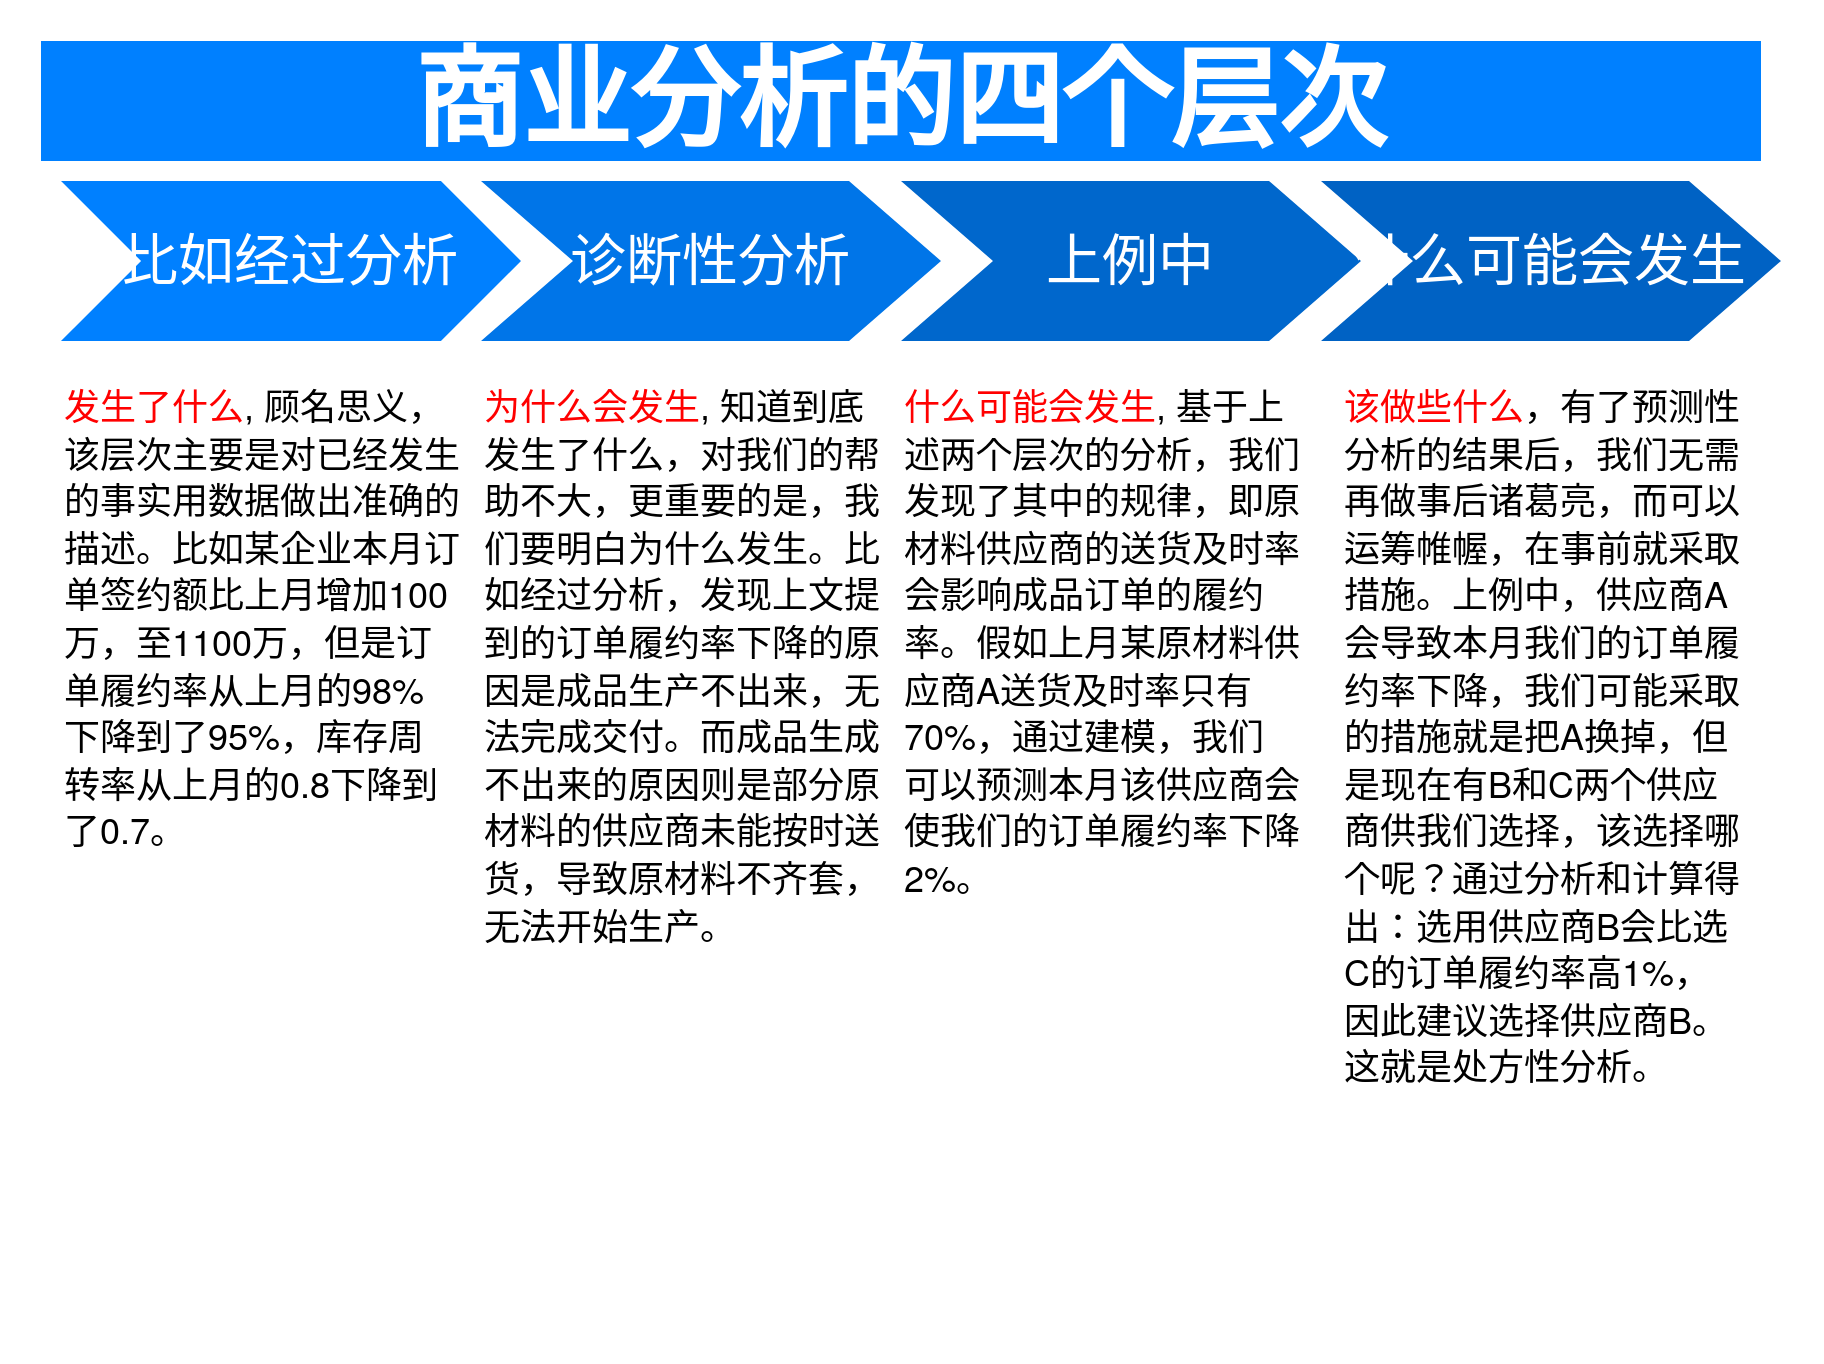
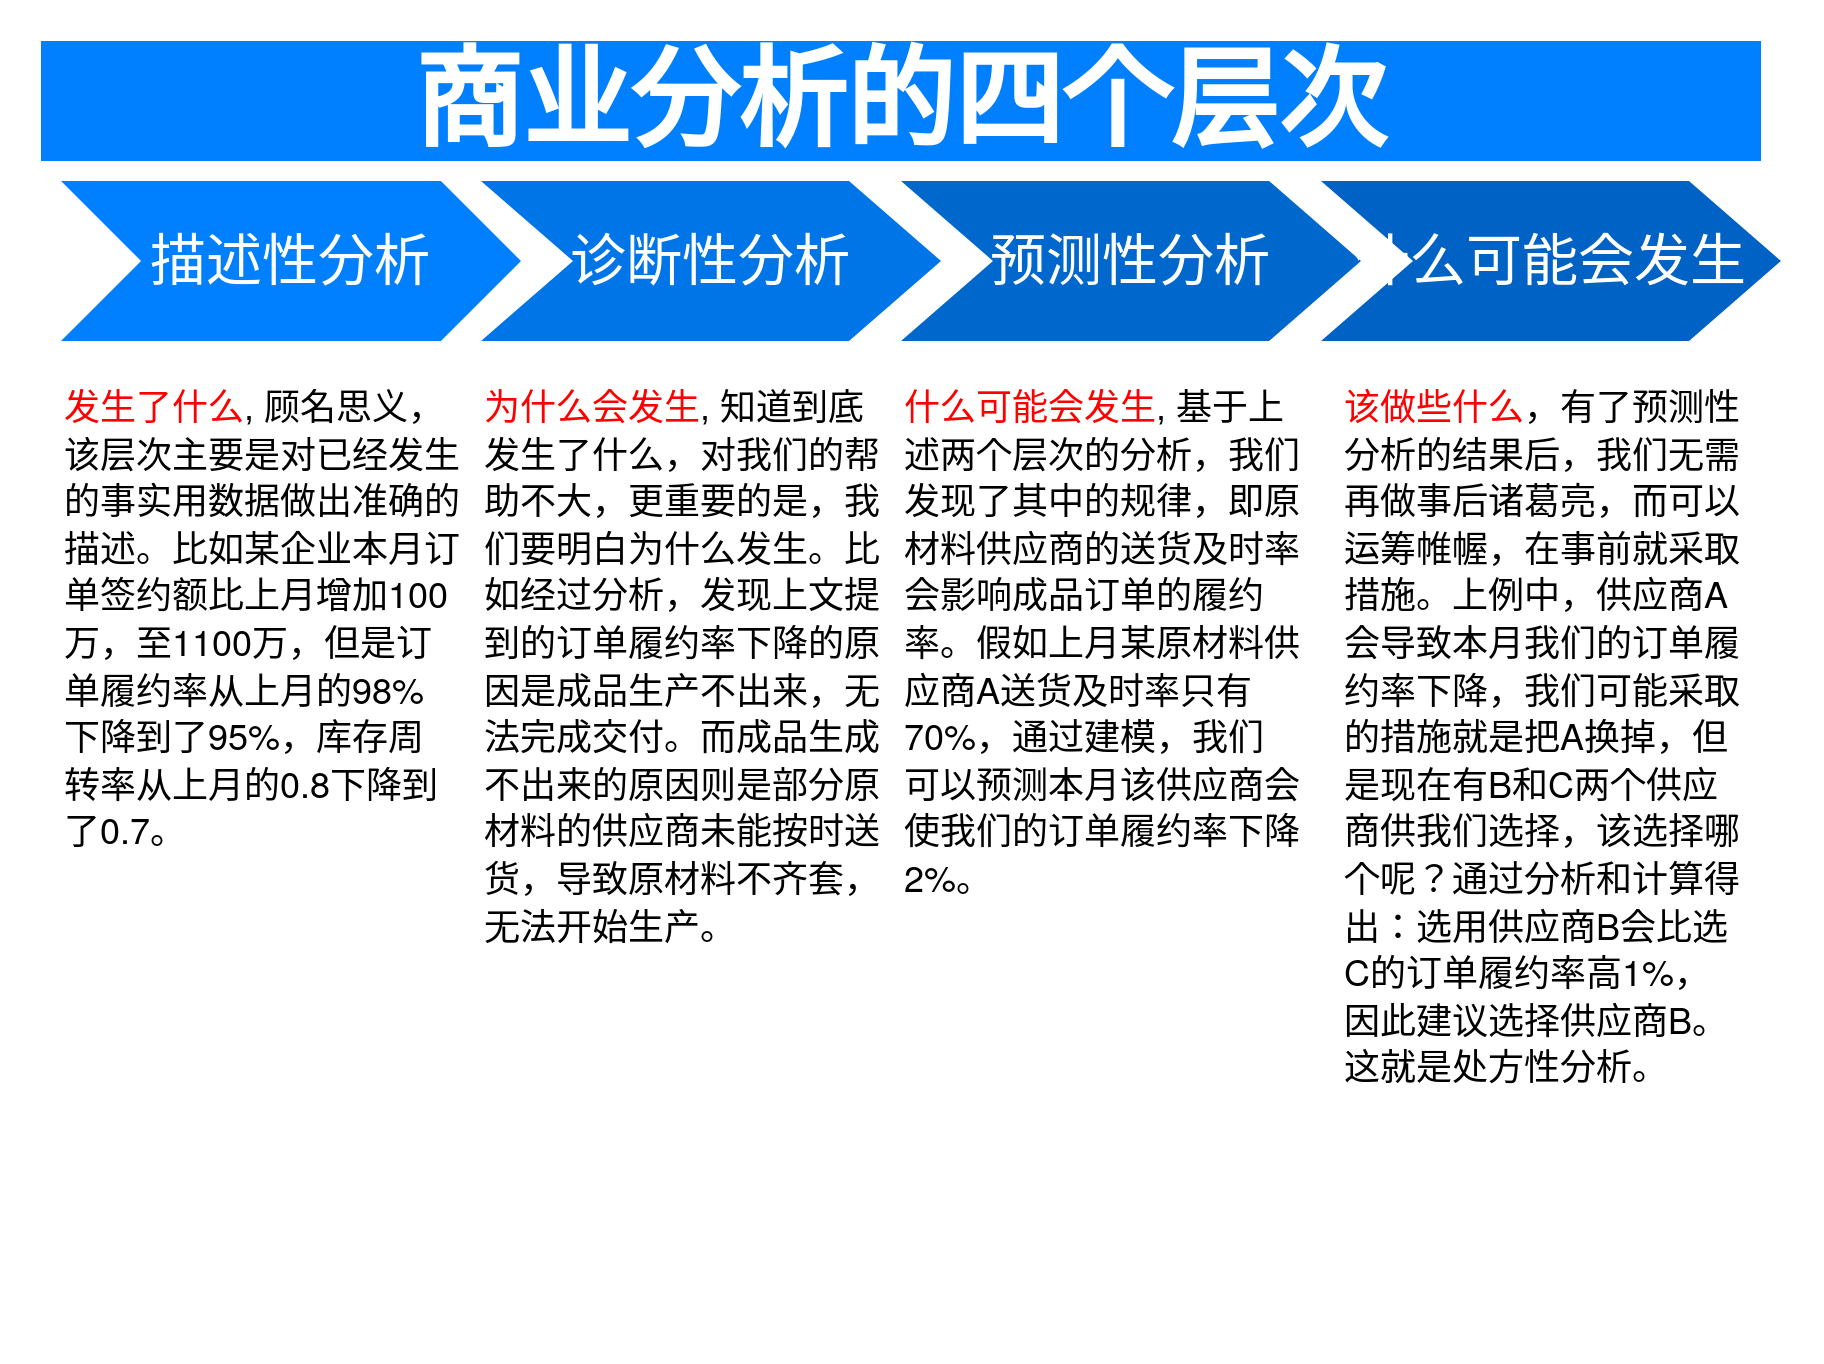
(291, 261) -> (291, 261)
(1131, 261) -> (1131, 261)
